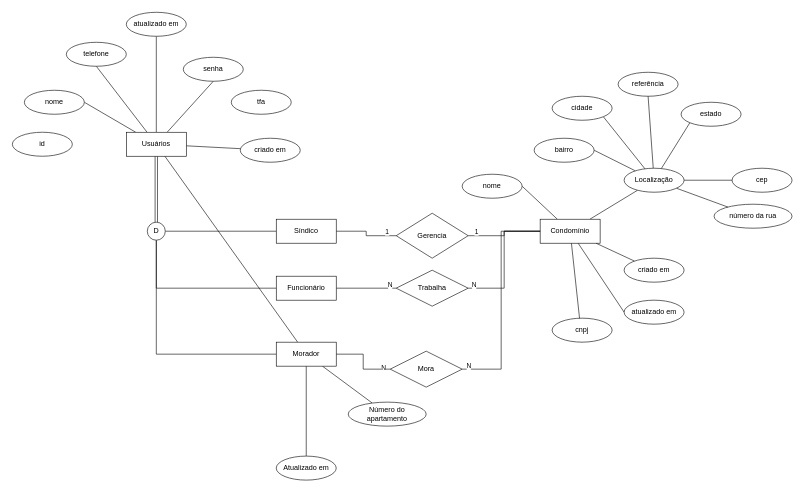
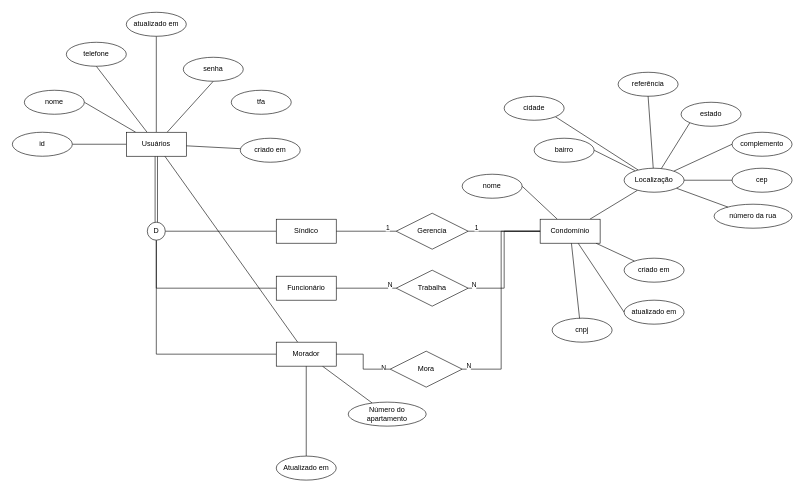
(582, 108) -> (534, 108)
none -> (99, 144)
none -> (762, 144)
none -> (703, 158)
(432, 236) -> (432, 231)
